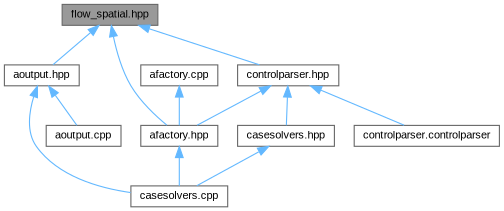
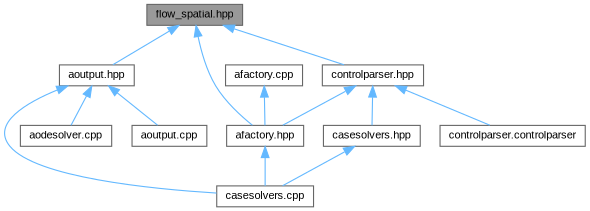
none -> (66, 136)
